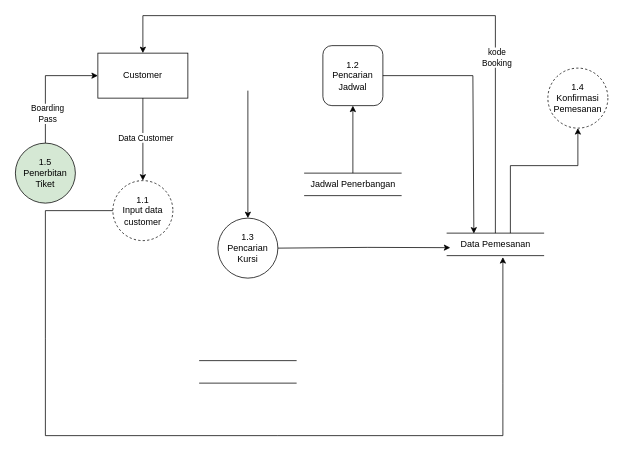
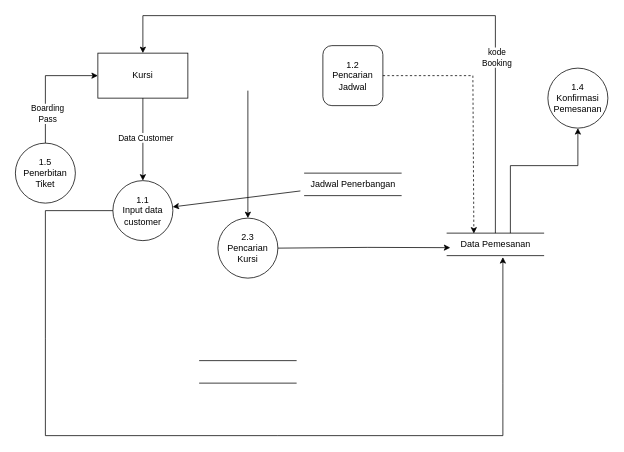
(143, 75) -> (143, 75)
(578, 98) -> (578, 98)
(473, 106) -> (473, 106)
(353, 112) -> (239, 198)
(45, 173) -> (45, 173)
(143, 210) -> (143, 210)
(248, 248) -> (248, 248)
